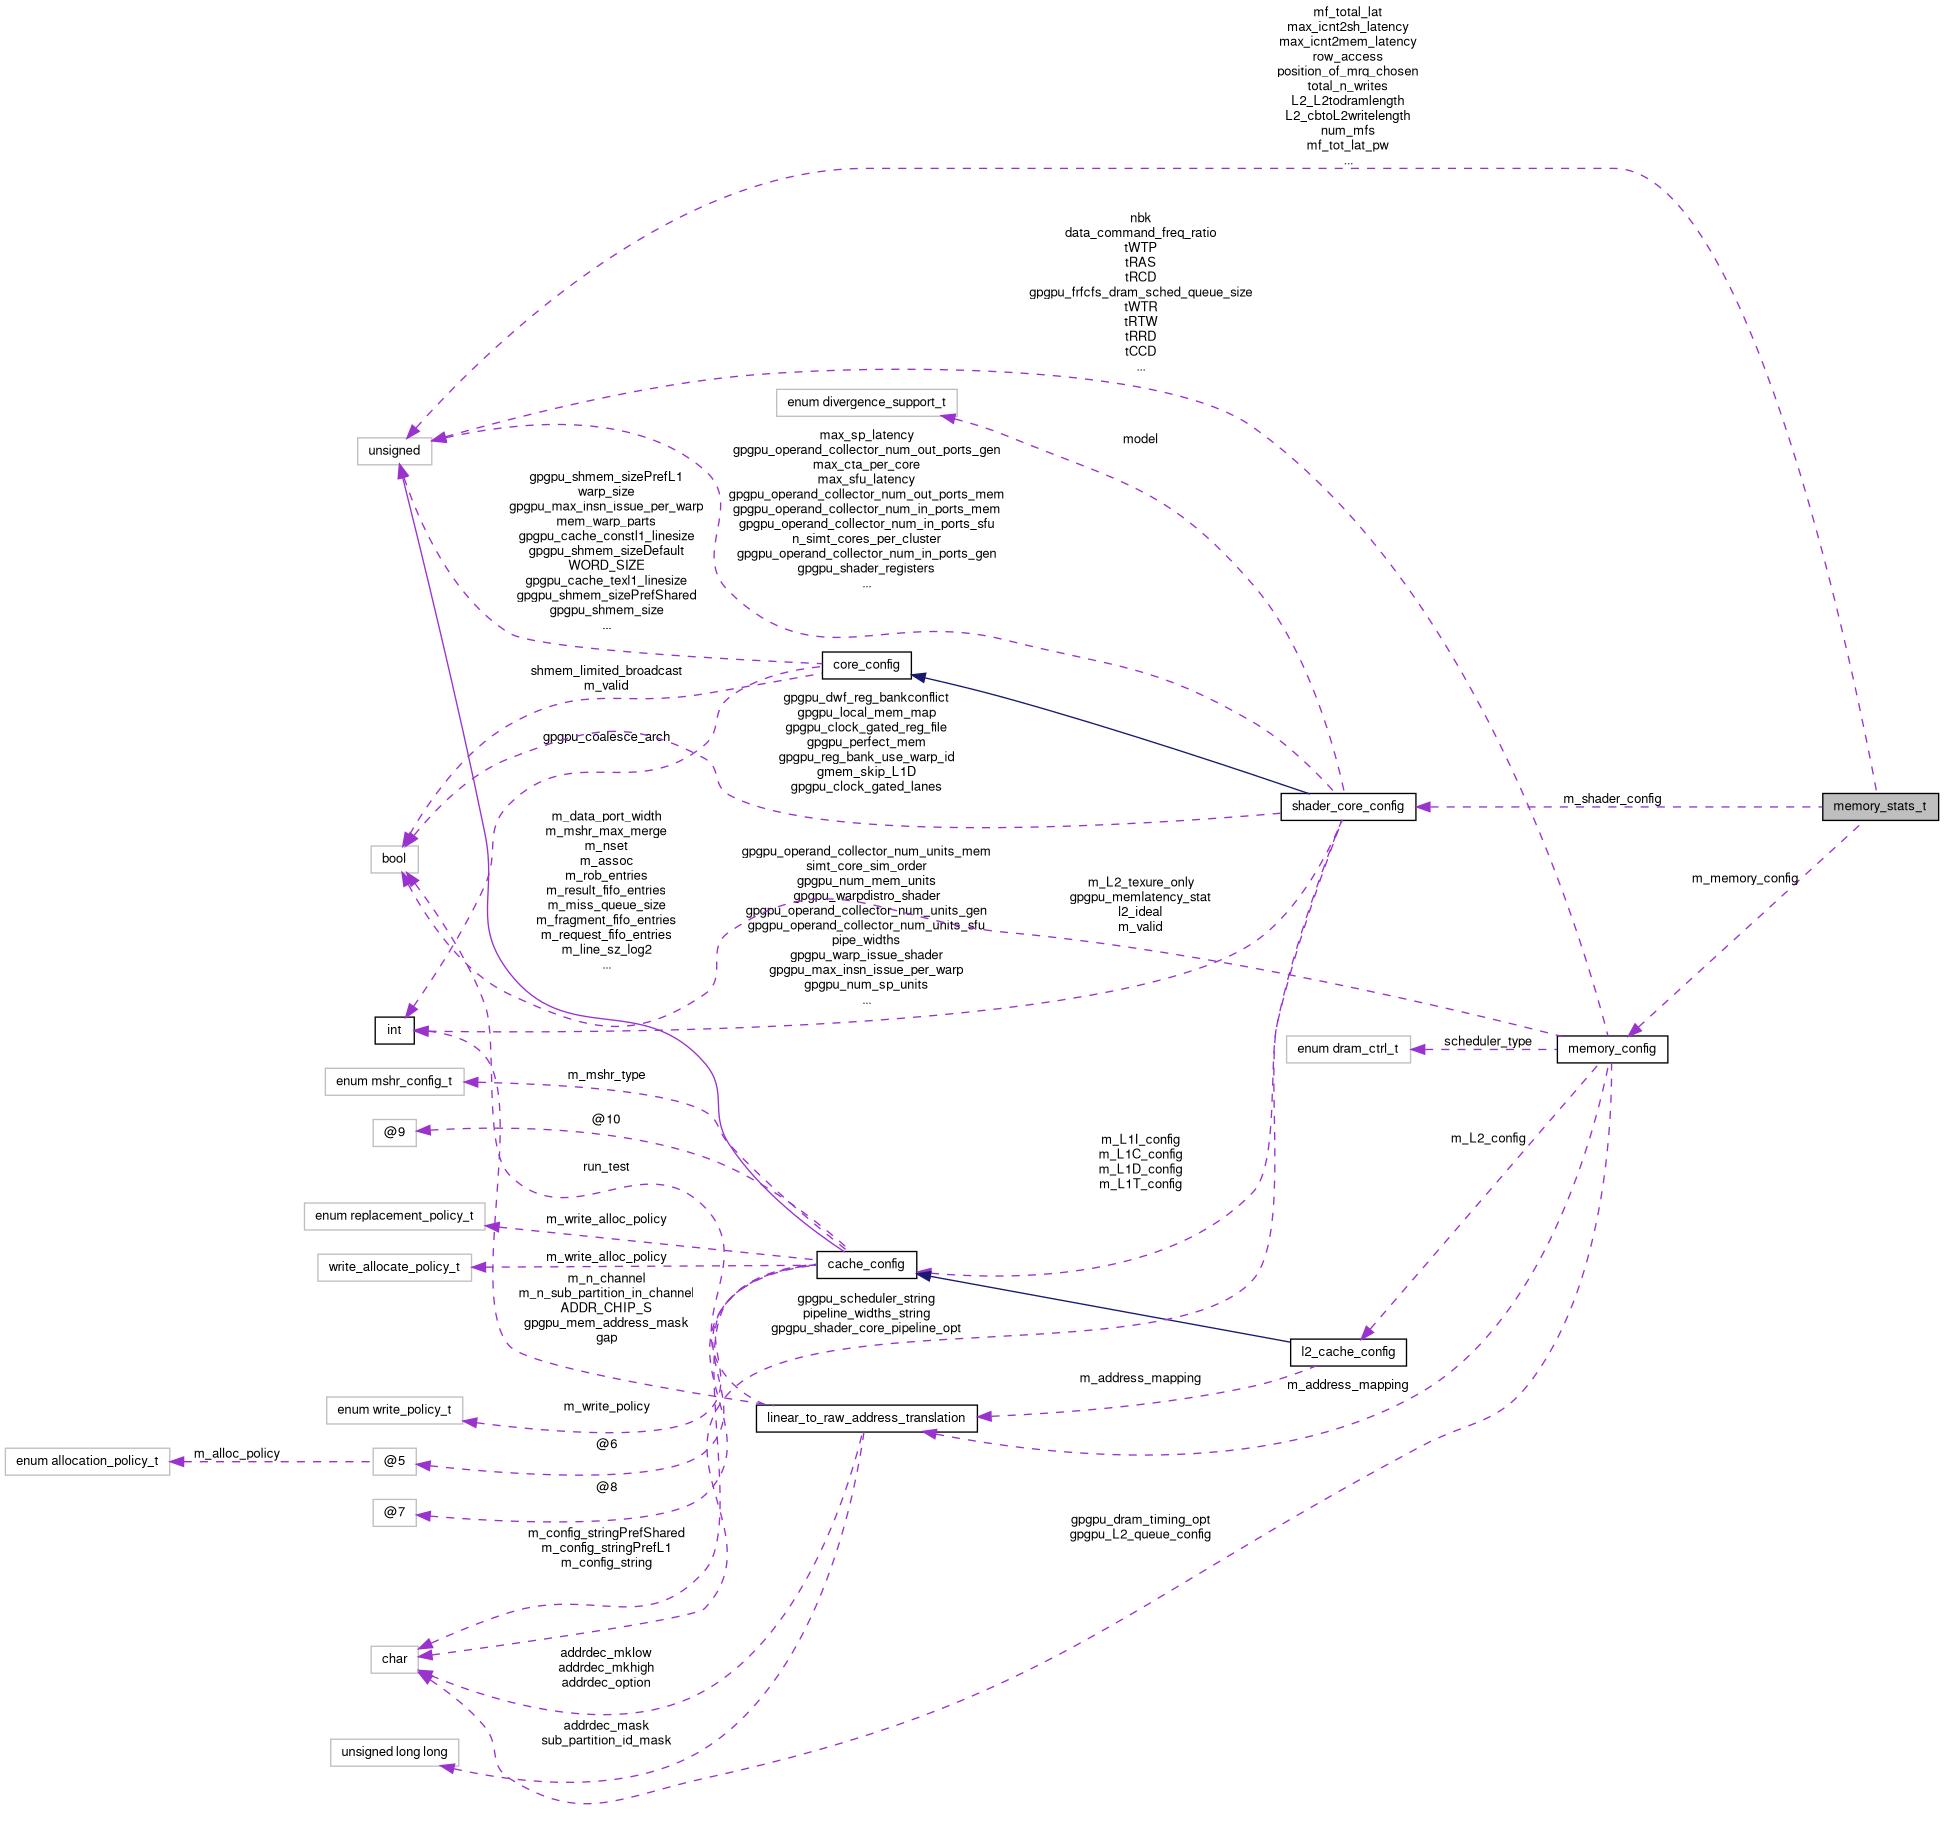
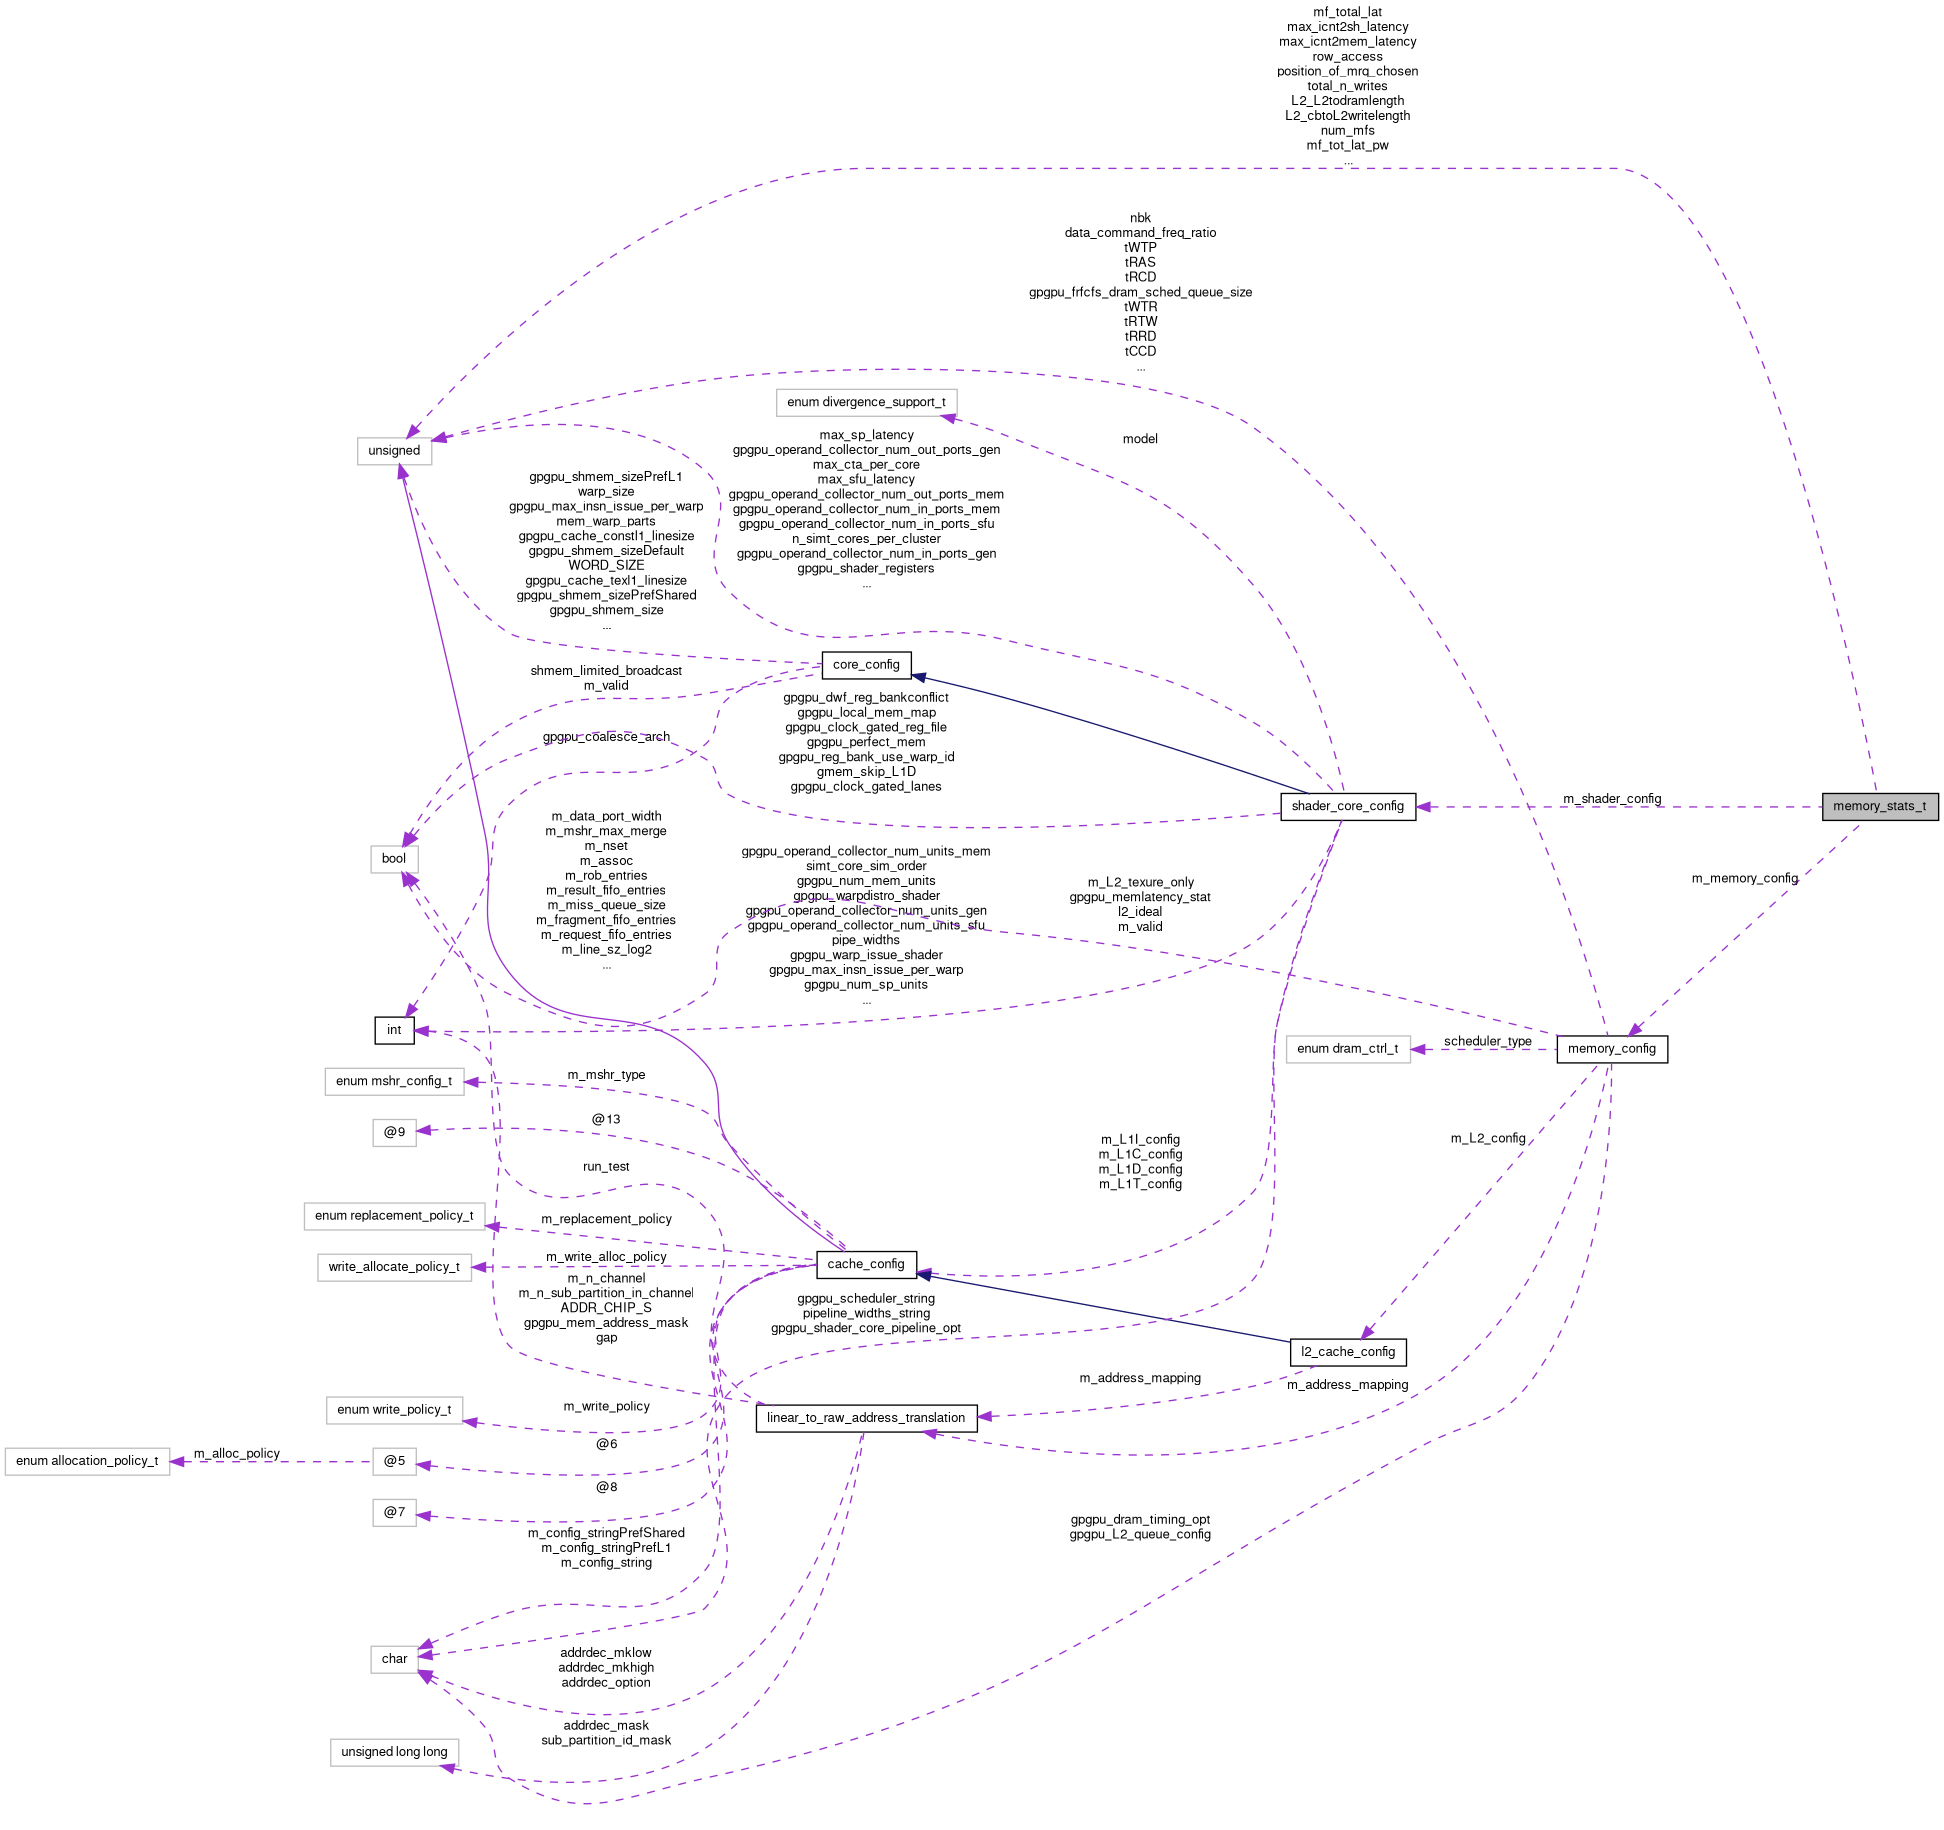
(607, 1120) -> (607, 1120)
(607, 1220) -> (607, 1220)
